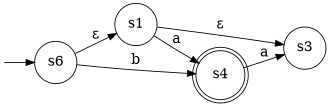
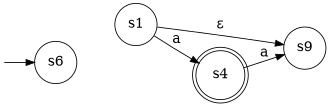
(92, 45) -> none
(305, 48) -> (305, 48)
(132, 70) -> none
